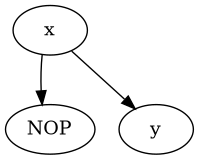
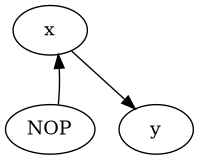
(41, 73) -> (59, 87)
